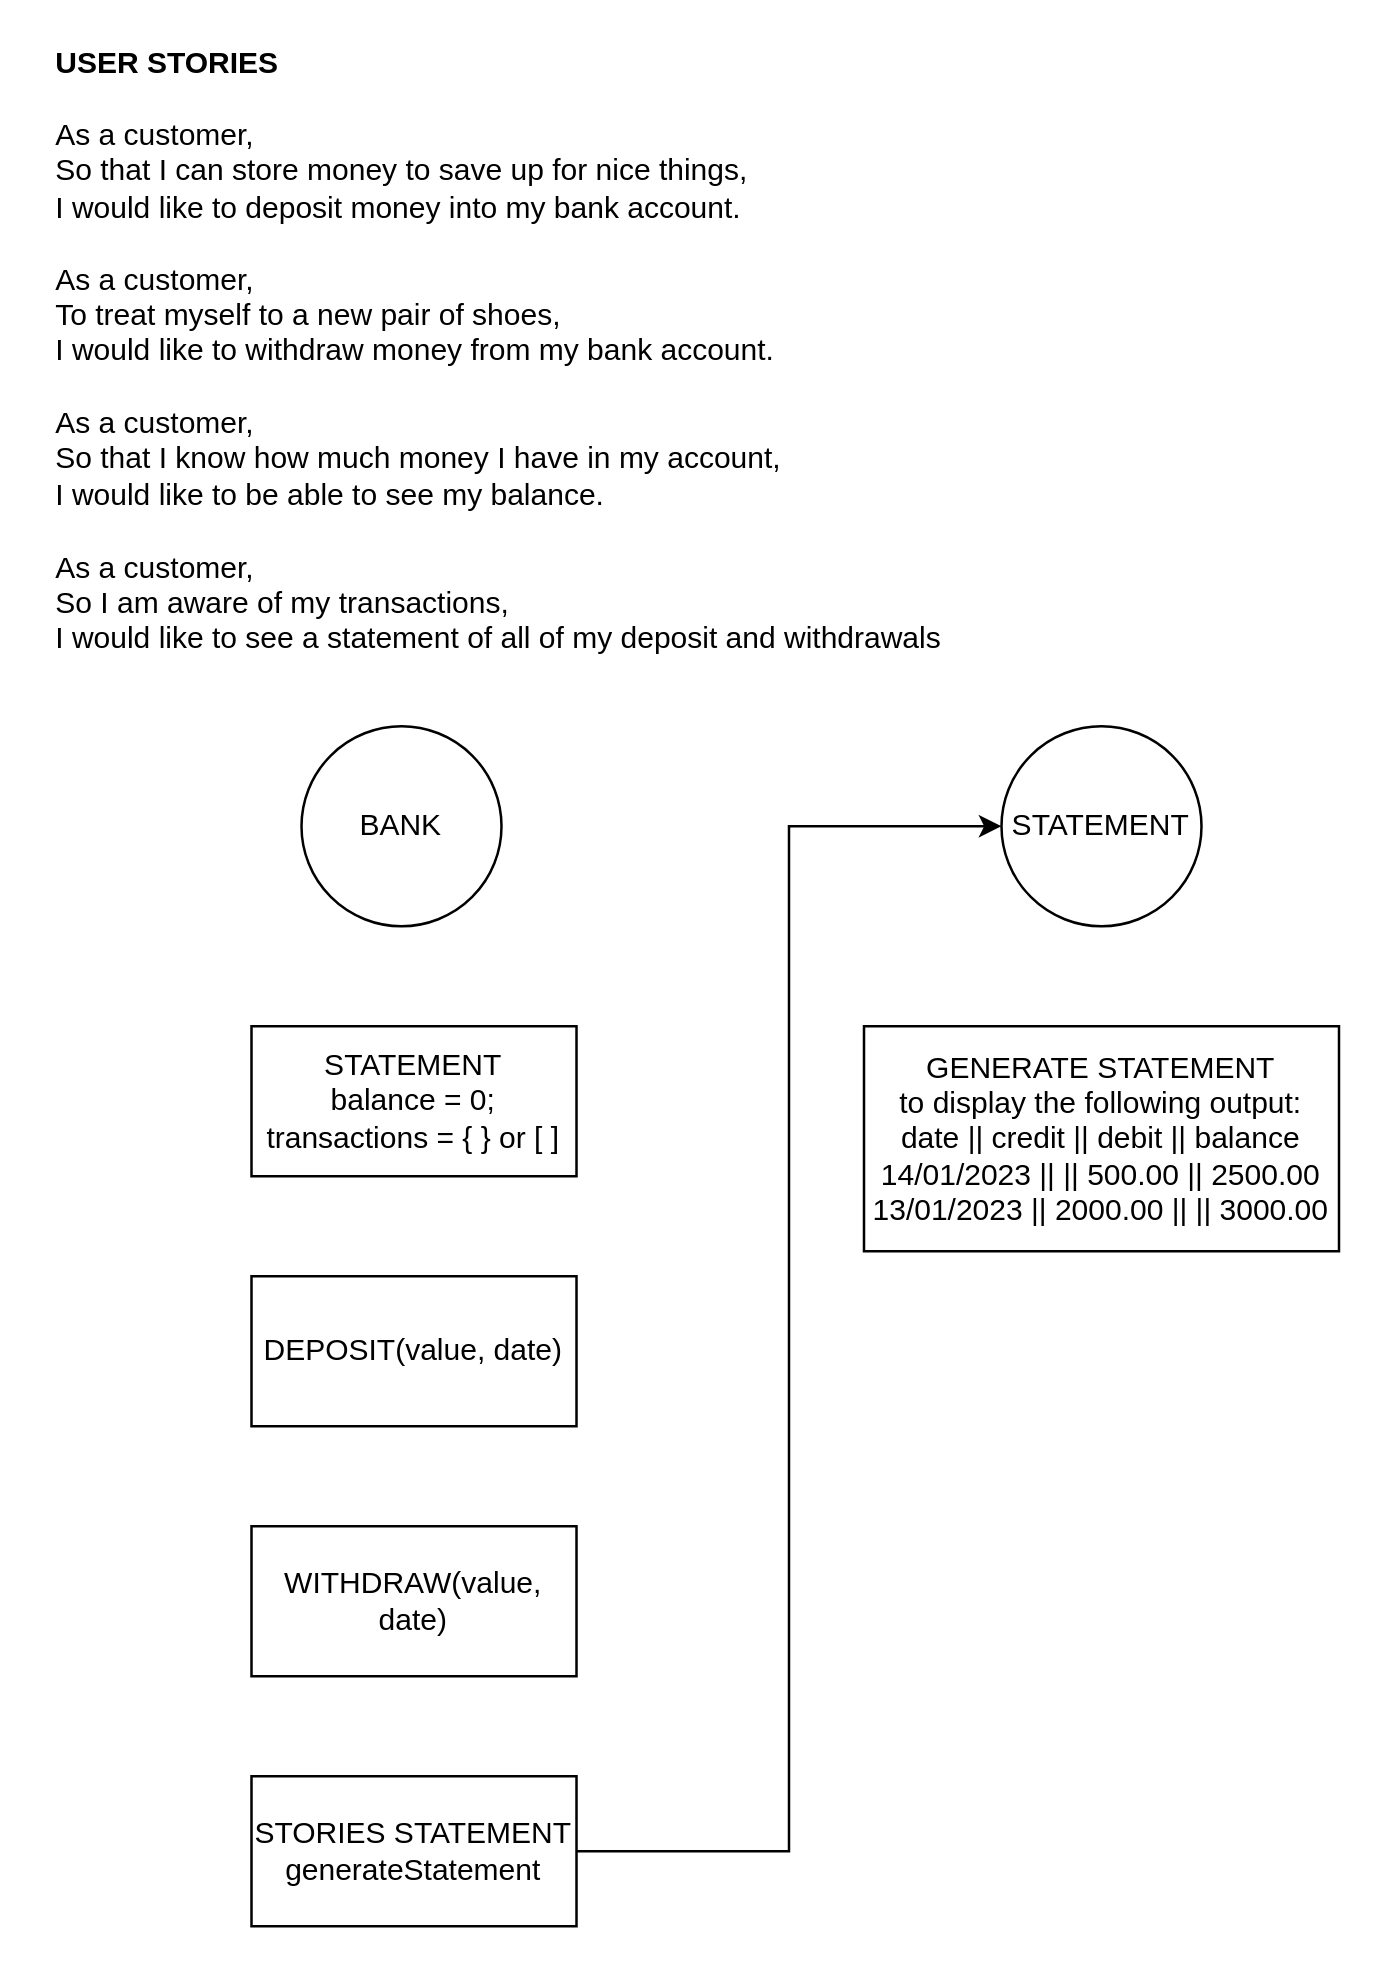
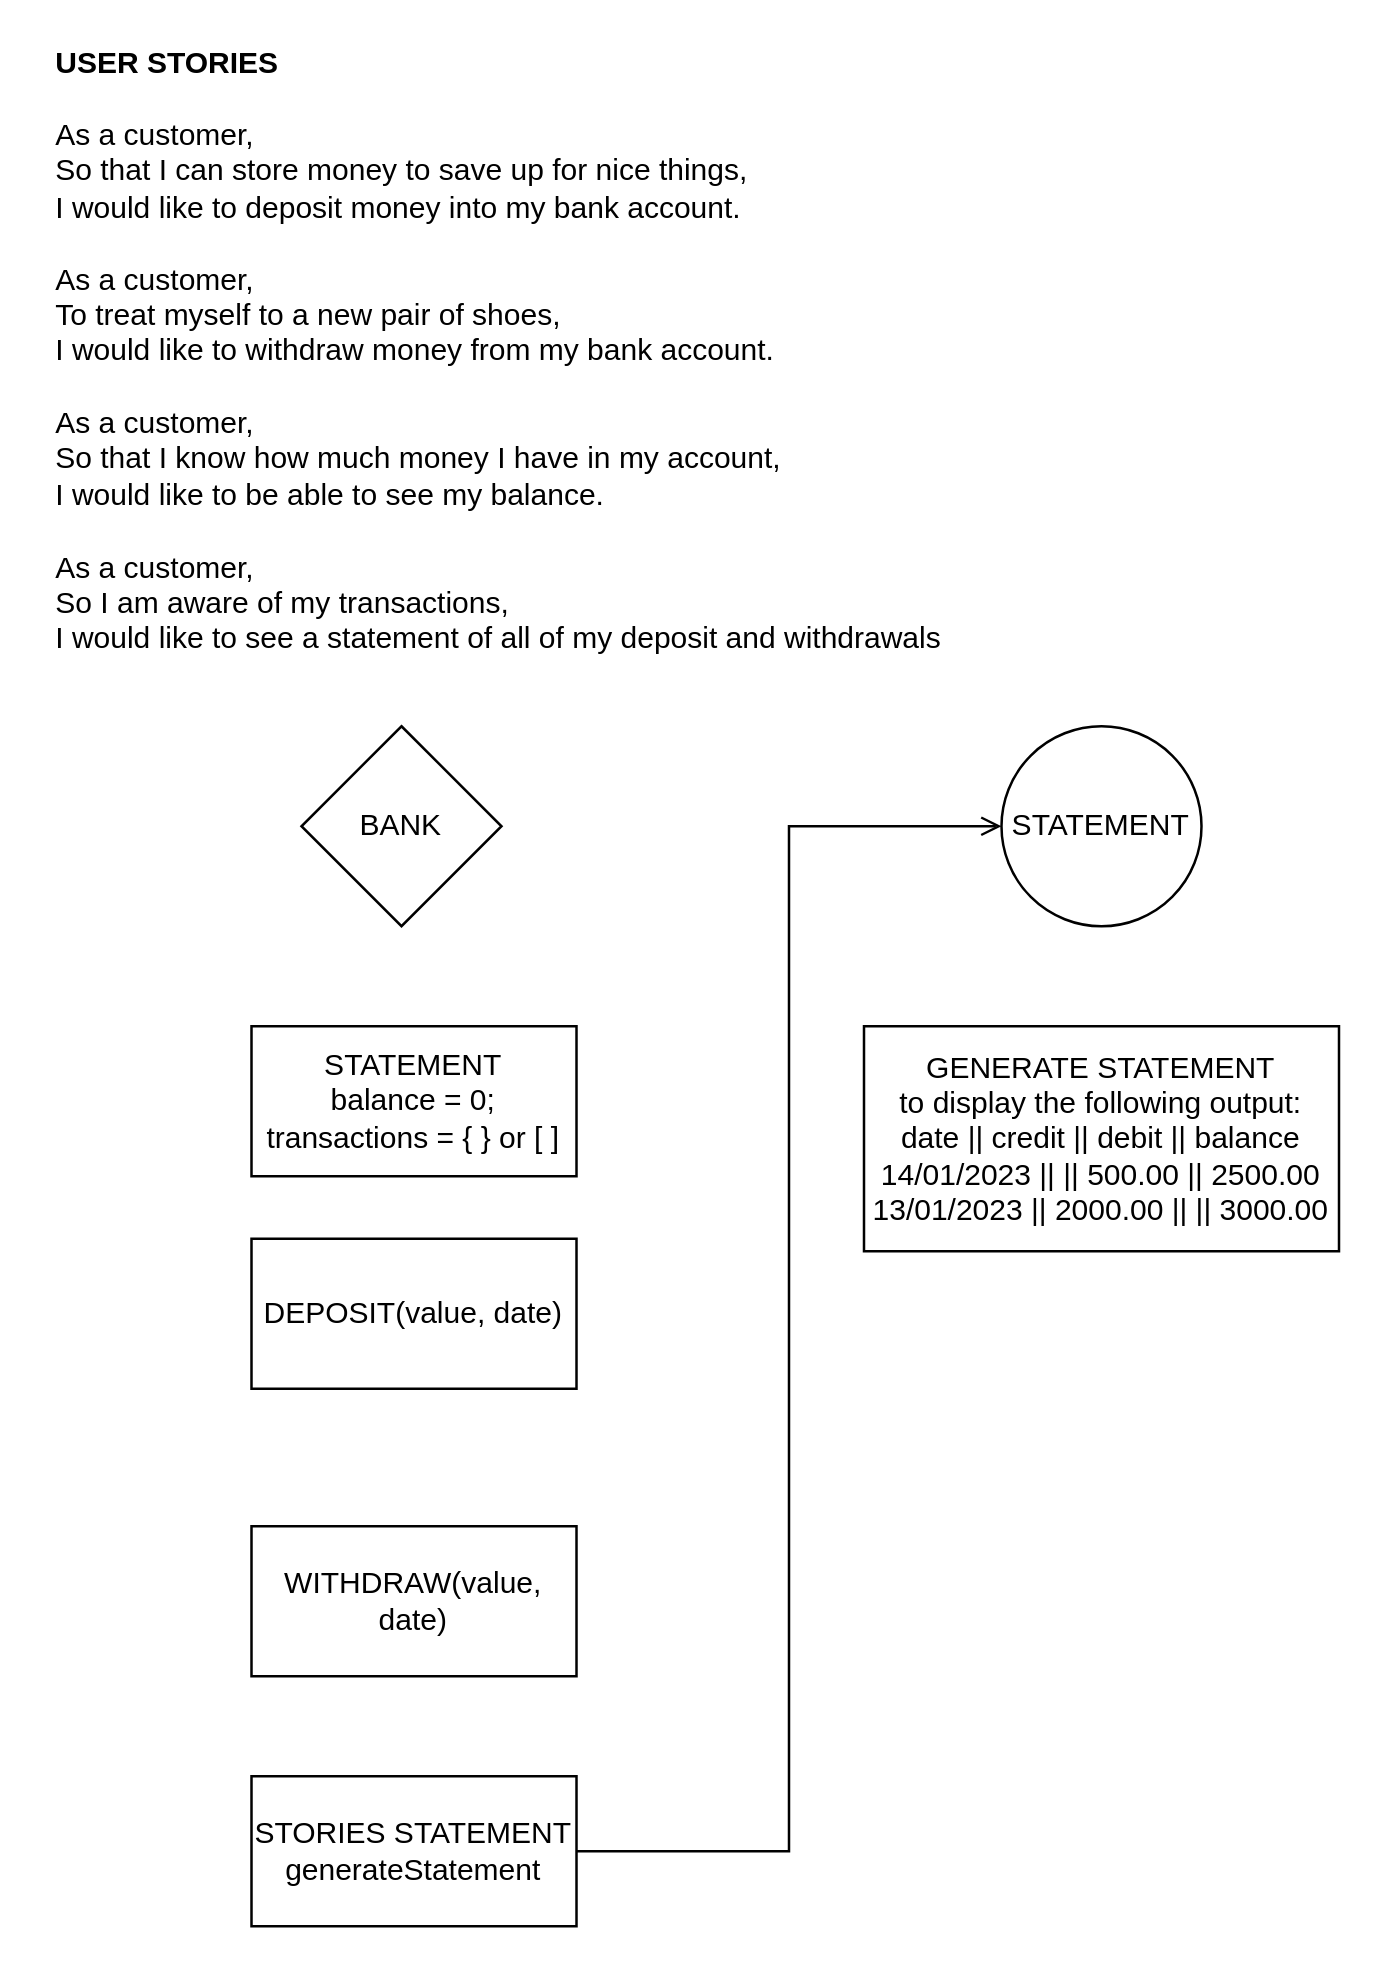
(401, 826) -> (401, 826)
(983, 826) -> (987, 826)
(414, 1351) -> (414, 1314)
